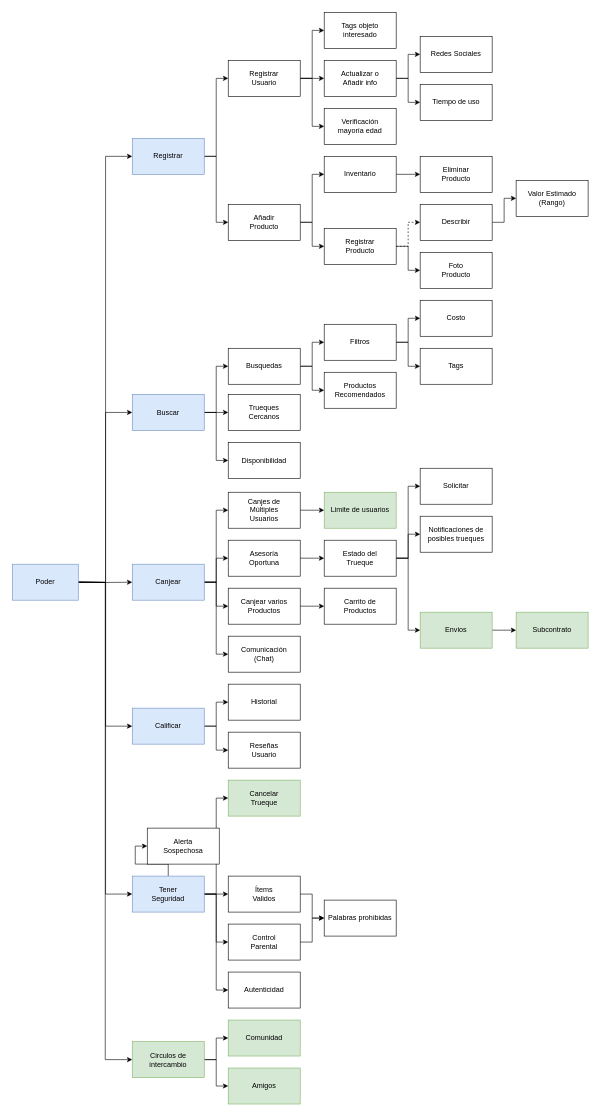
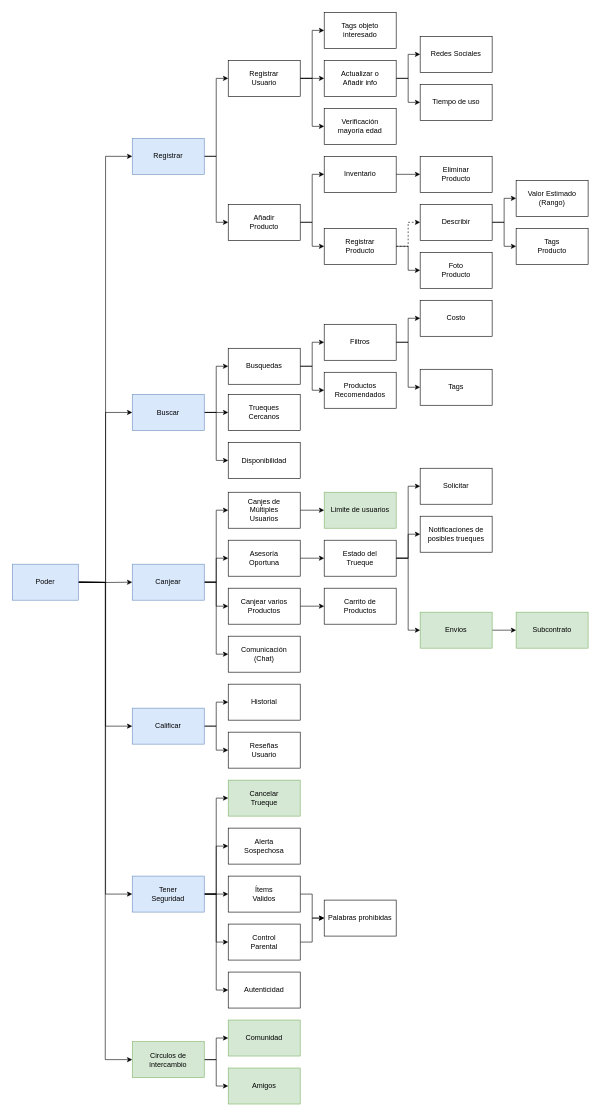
none -> (510, 246)
none -> (552, 246)
(456, 366) -> (456, 387)
(183, 846) -> (264, 846)
